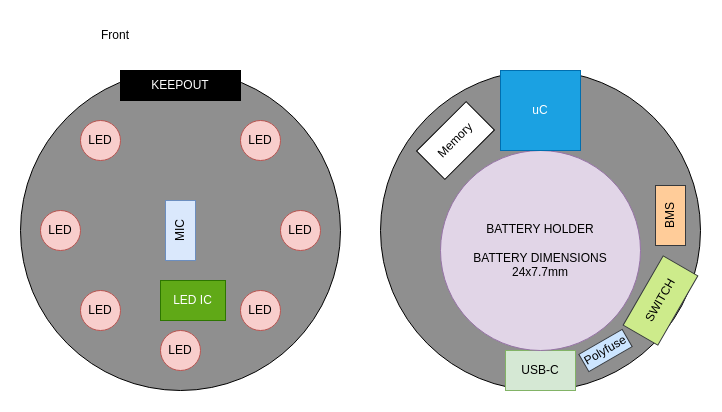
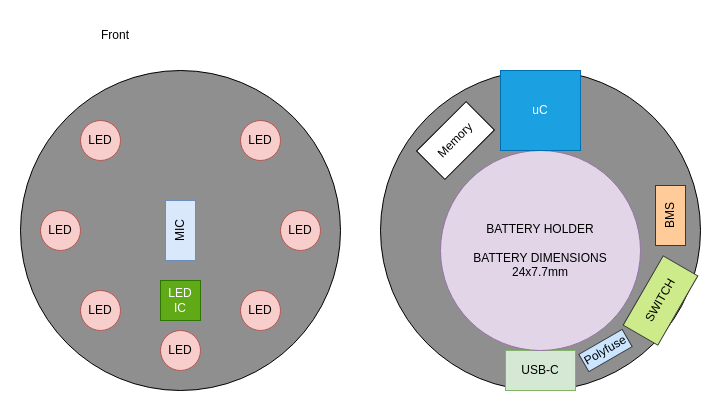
(181, 86) -> none
(193, 301) -> (181, 301)
